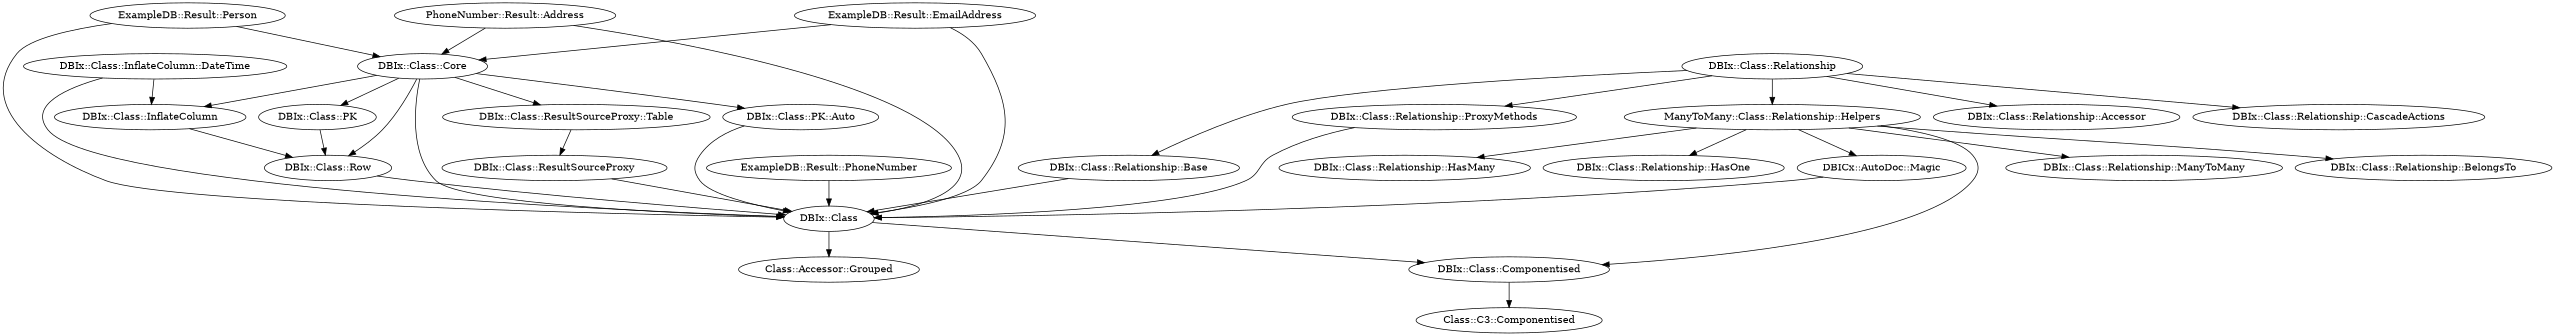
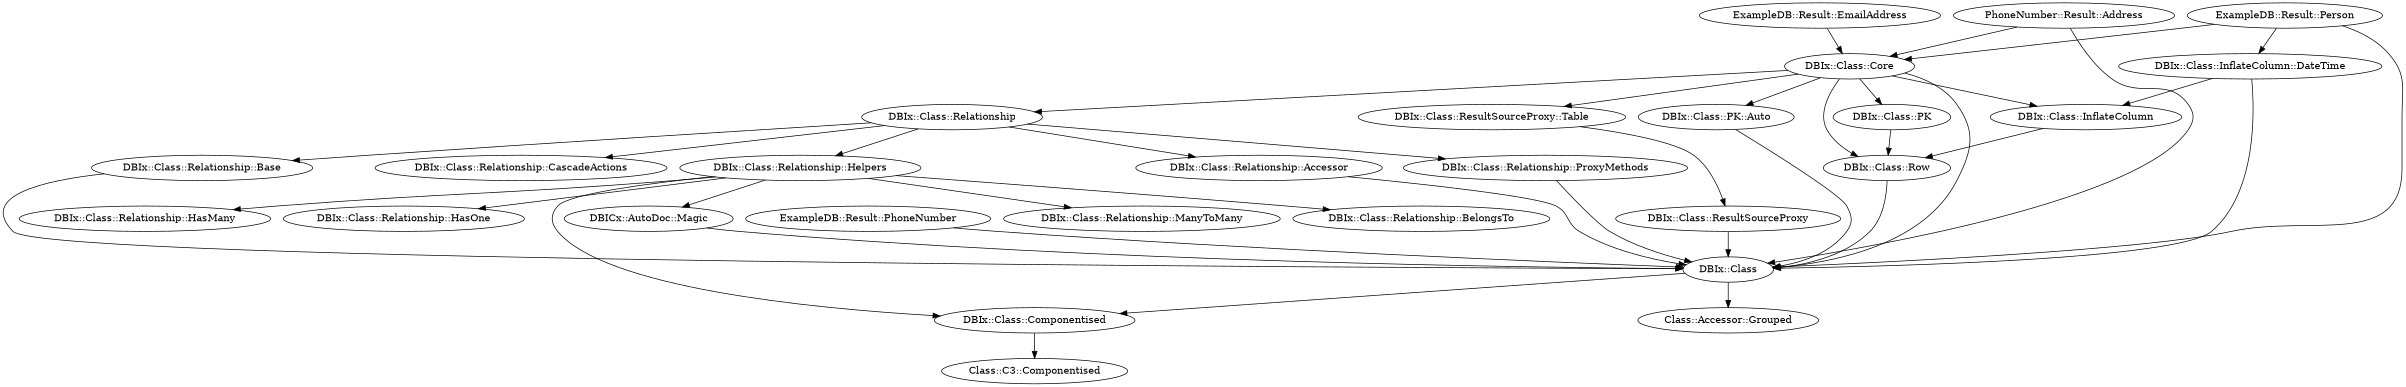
none -> (2270, 38)
none -> (1415, 91)
(1772, 117) -> (800, 168)
(999, 151) -> (1522, 198)
